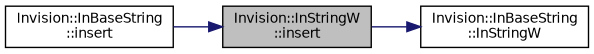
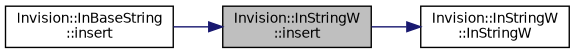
(505, 27) -> (495, 27)
